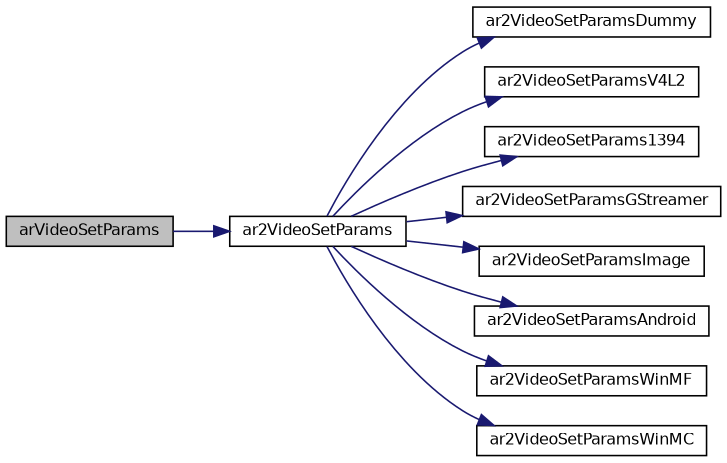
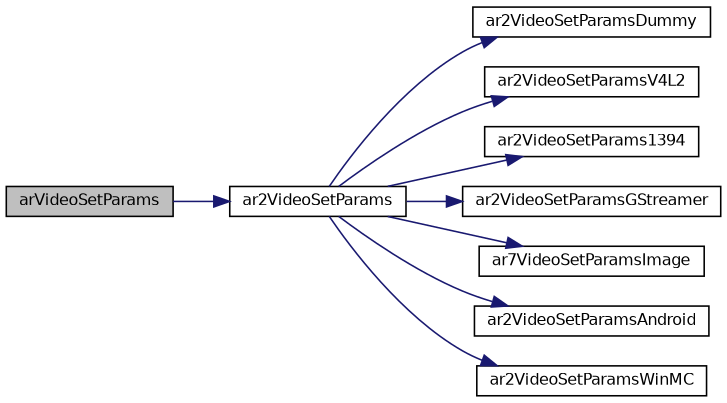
(592, 261) -> (592, 261)
(592, 381) -> none
